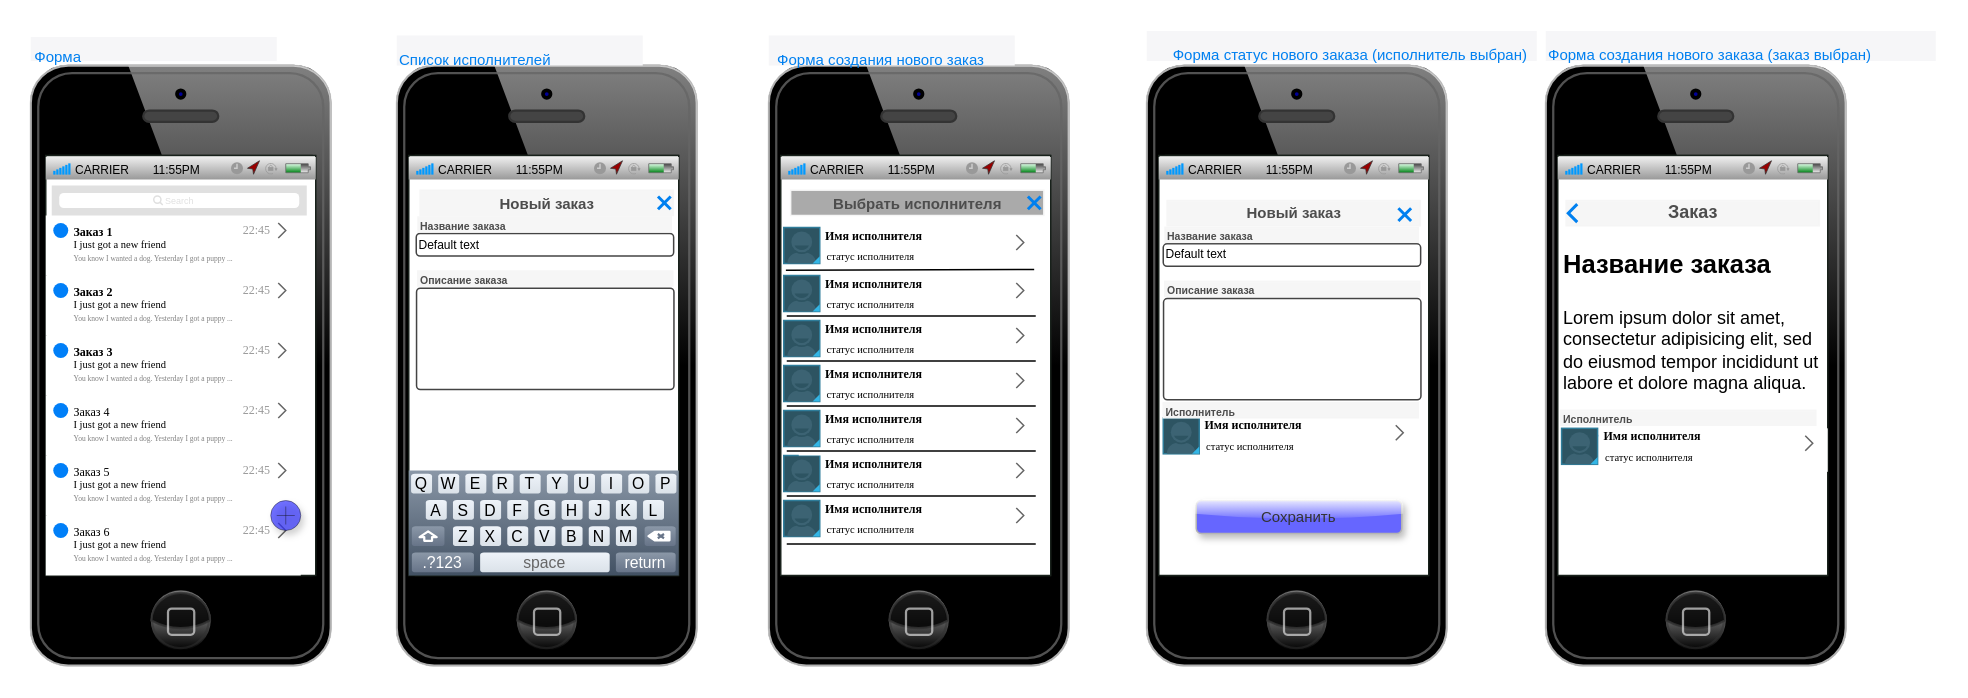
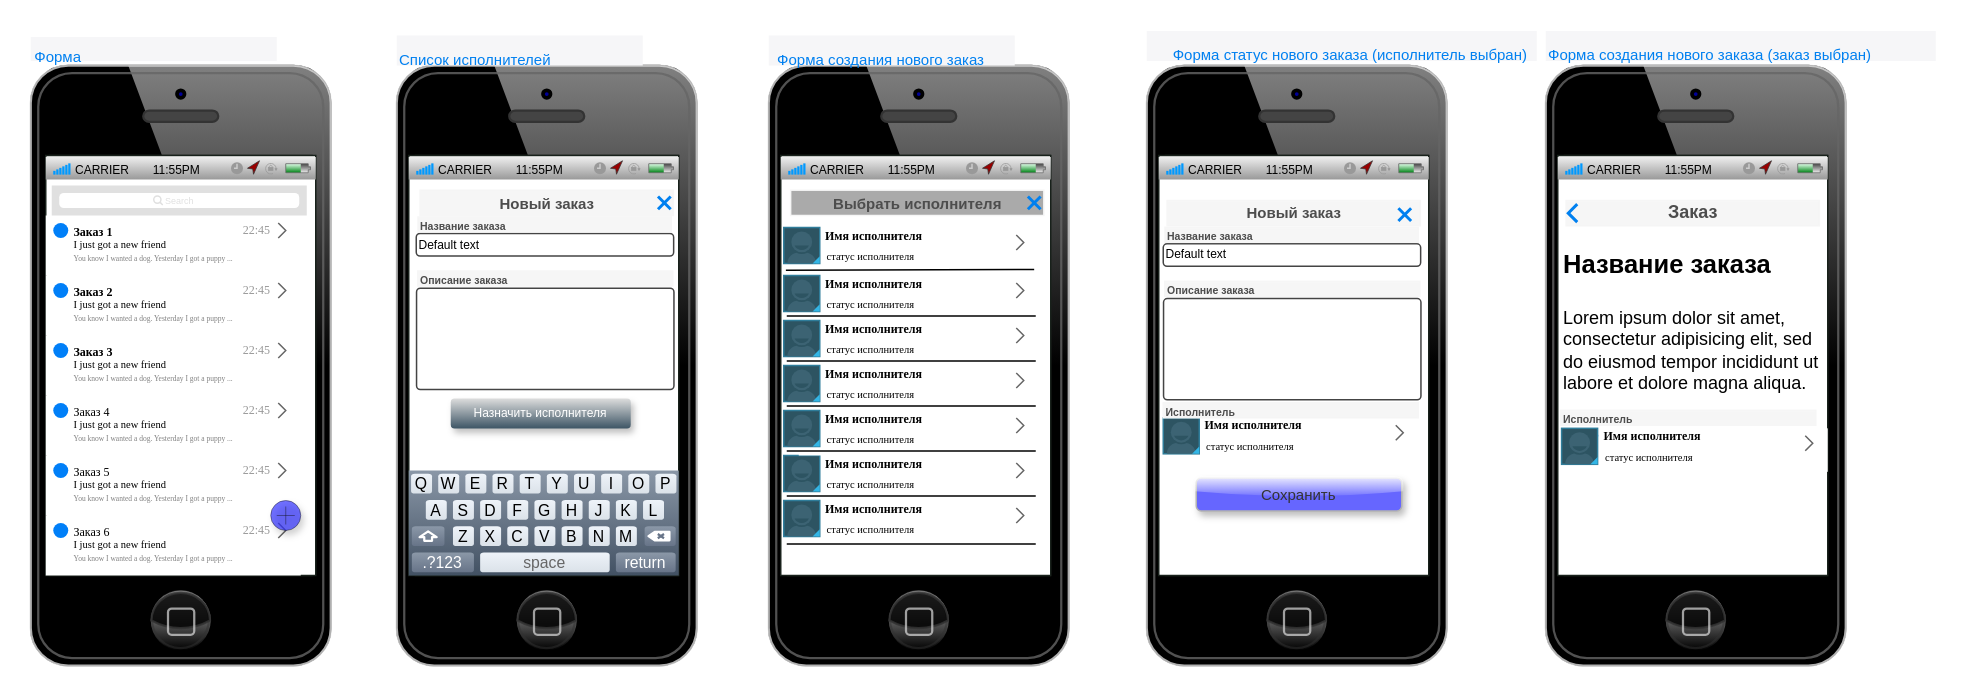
none -> (541, 413)
(1299, 517) -> (1299, 494)
